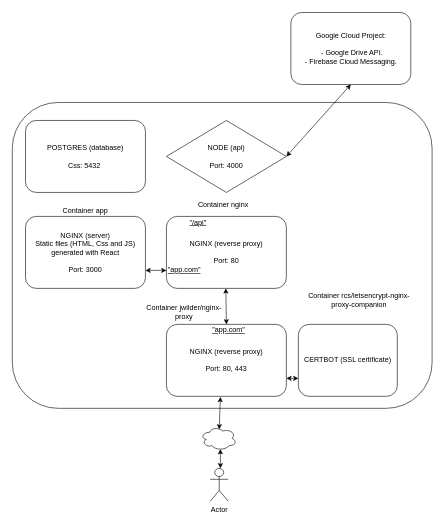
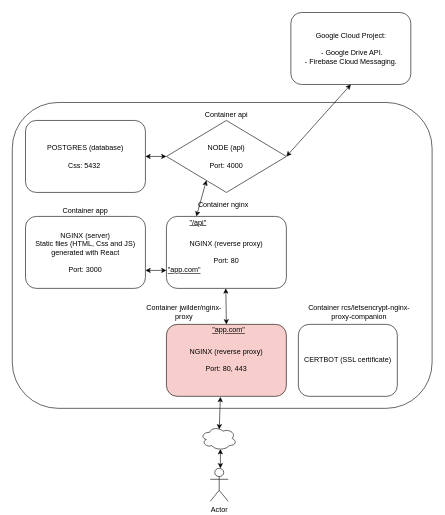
none -> (227, 114)
none -> (155, 156)
none -> (202, 198)
(359, 300) -> (359, 312)
(227, 360) -> (227, 360)
(293, 378) -> none
